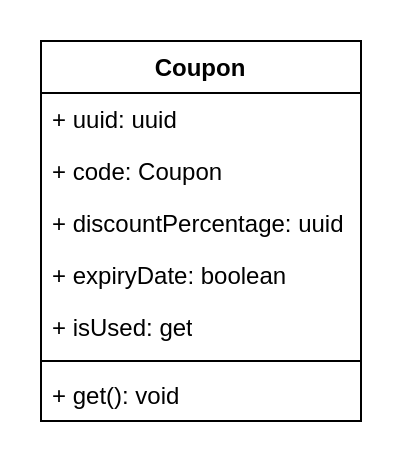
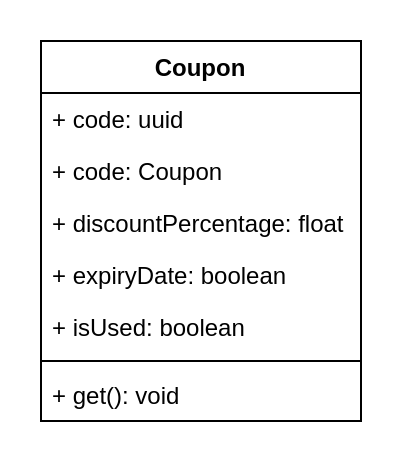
(118, 121) -> (121, 121)
(203, 240) -> (203, 240)
(128, 329) -> (152, 329)
